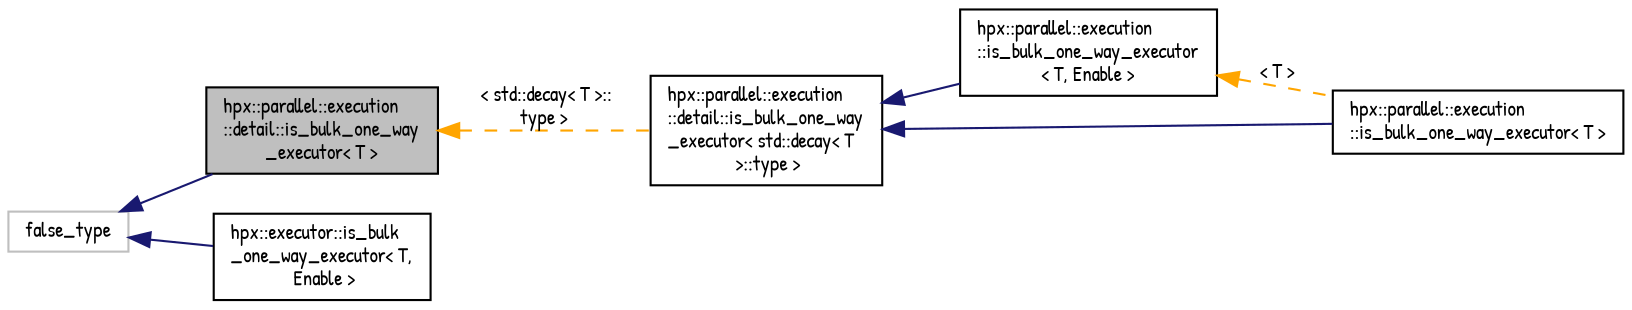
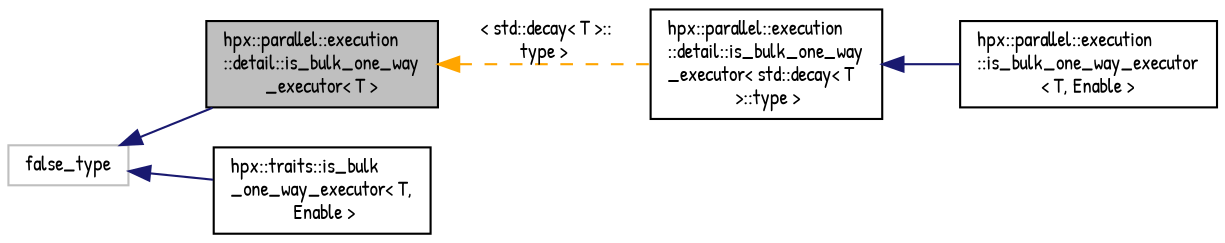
(1478, 122) -> none
(322, 257) -> (322, 191)
